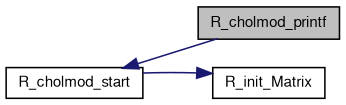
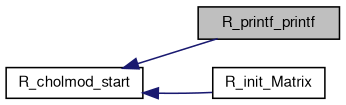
(269, 23) -> (269, 23)
(170, 73) -> (185, 93)
